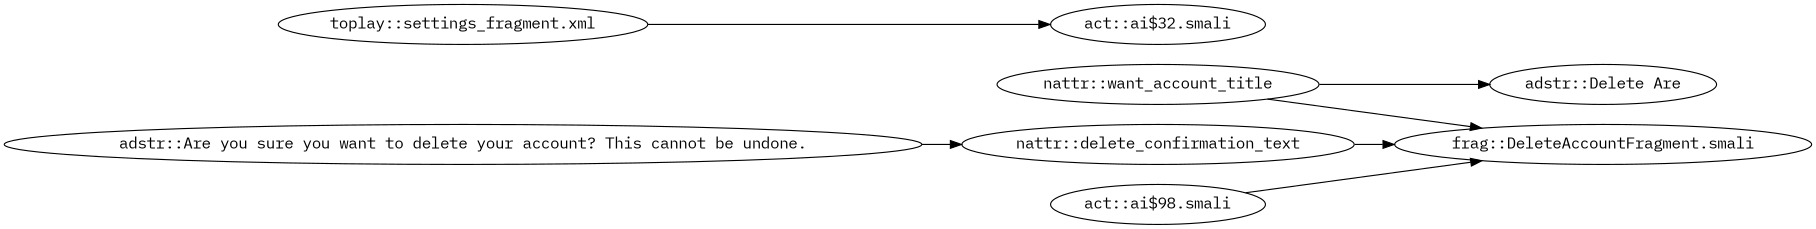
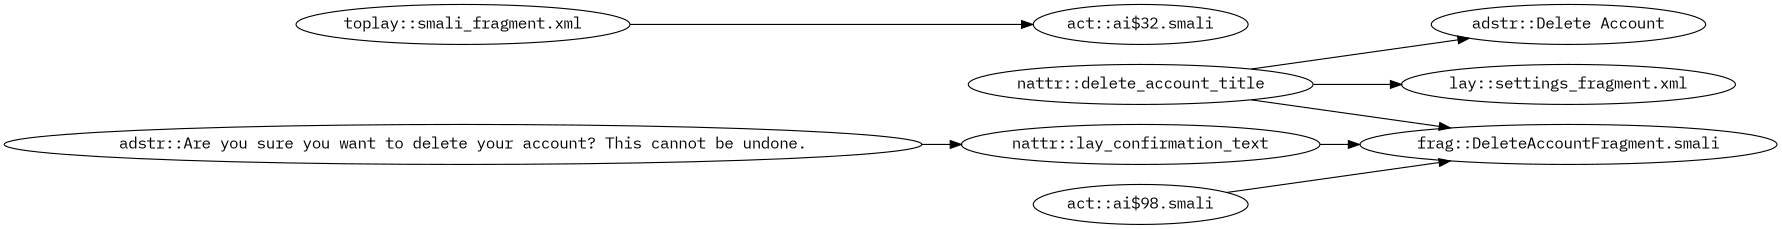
(463, 24) -> (463, 24)
(1158, 84) -> (1141, 84)
none -> (1568, 84)
(1603, 84) -> (1568, 24)
(1158, 144) -> (1141, 144)
